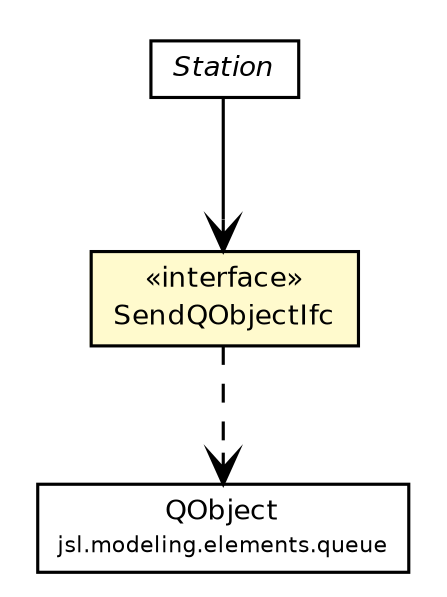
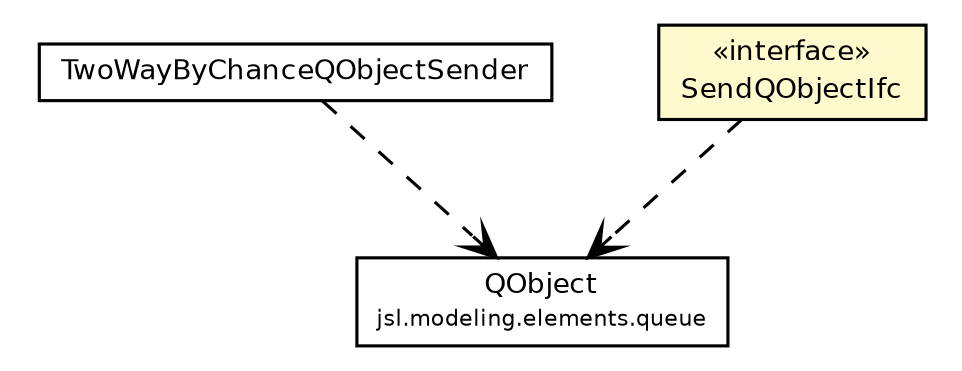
(223, 69) -> none
none -> (294, 72)
